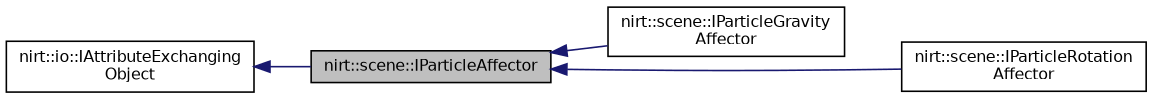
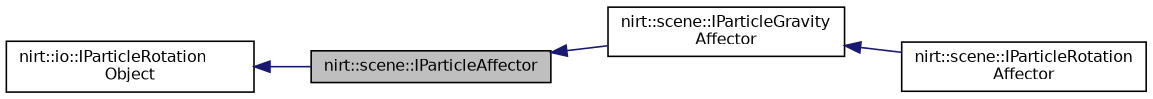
(130, 67) -> (130, 67)
(734, 71) -> (881, 50)
